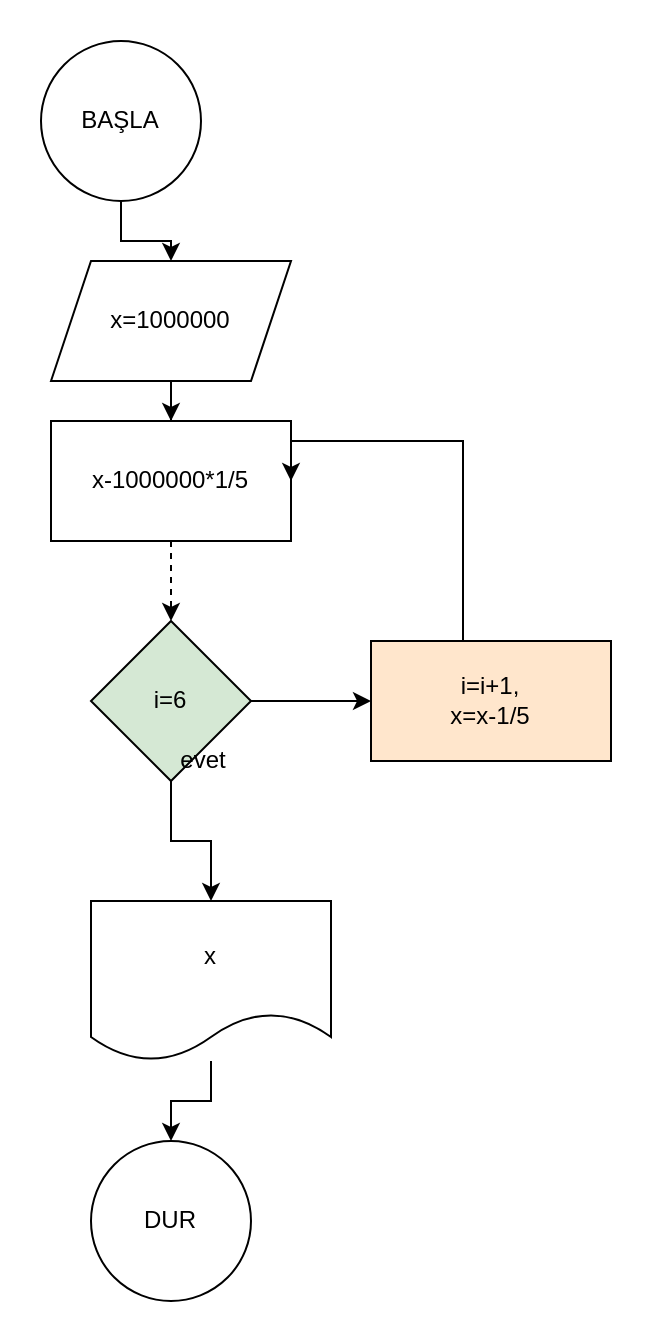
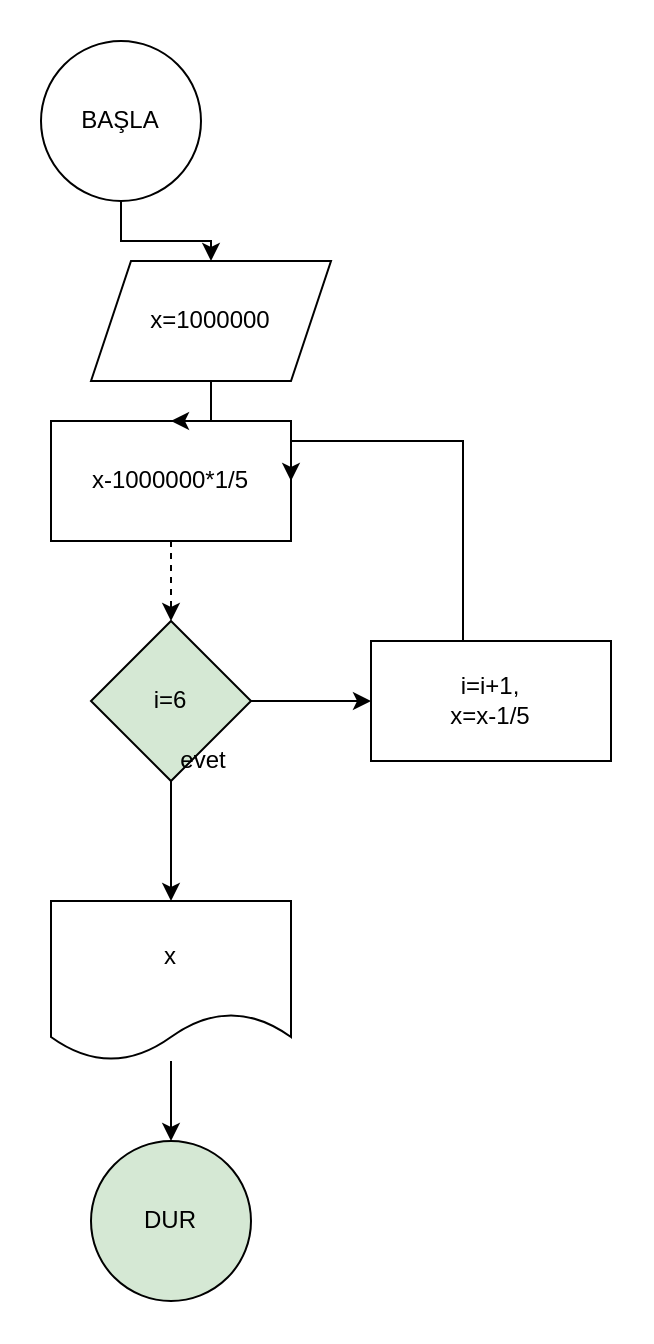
(171, 321) -> (211, 321)
(491, 701) -> (491, 701)
(211, 981) -> (171, 981)
(171, 1221) -> (171, 1221)
